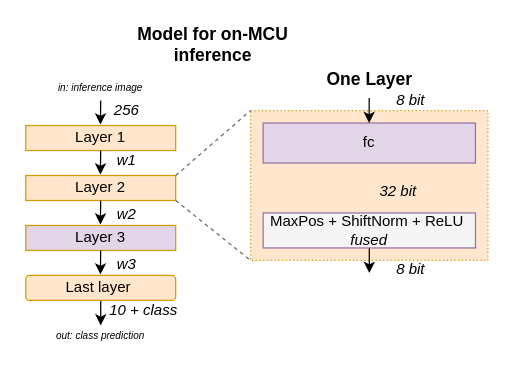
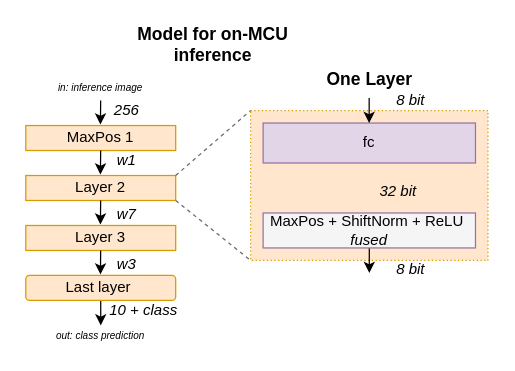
(101, 138) -> (101, 138)
(127, 214) -> (127, 214)
(101, 238) -> (101, 238)
